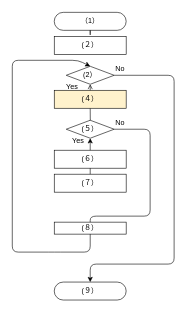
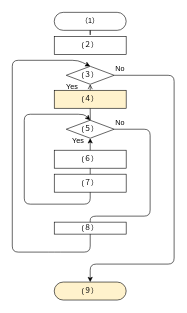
(90, 75) -> (90, 75)
none -> (83, 115)
(90, 291) -> (90, 291)
